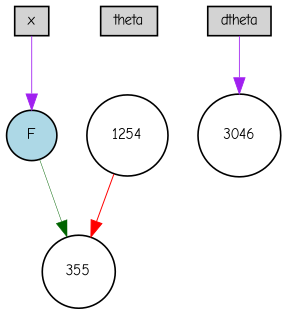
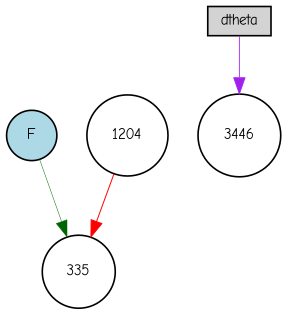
(32, 21) -> none
(129, 21) -> none
(127, 135) -> (127, 135)
(239, 135) -> (239, 135)
(79, 272) -> (79, 272)
